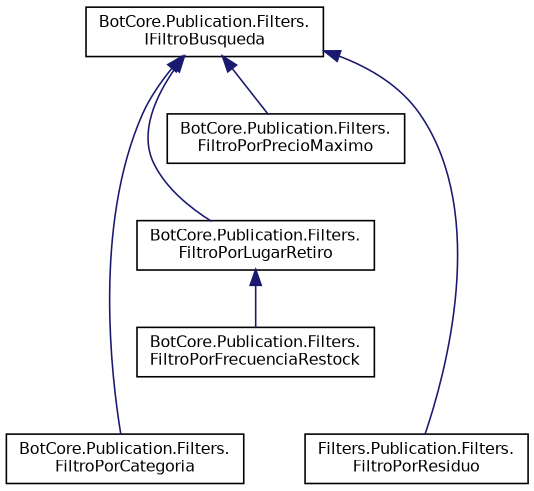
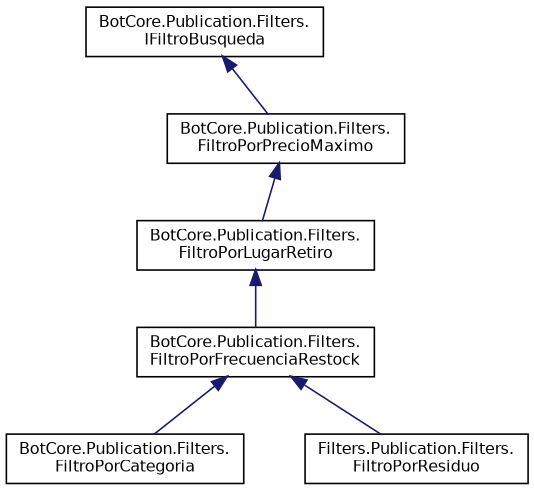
(151, 155) -> (269, 200)
(455, 222) -> (343, 410)
(112, 246) -> (184, 410)
